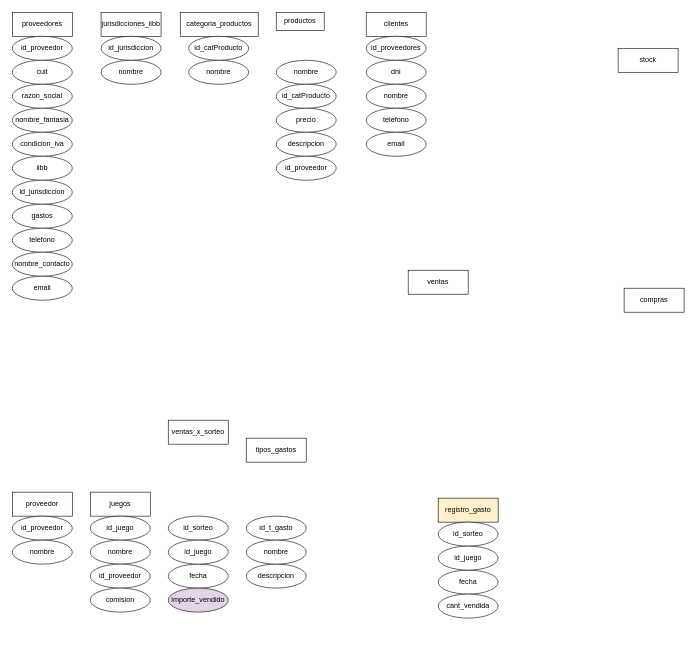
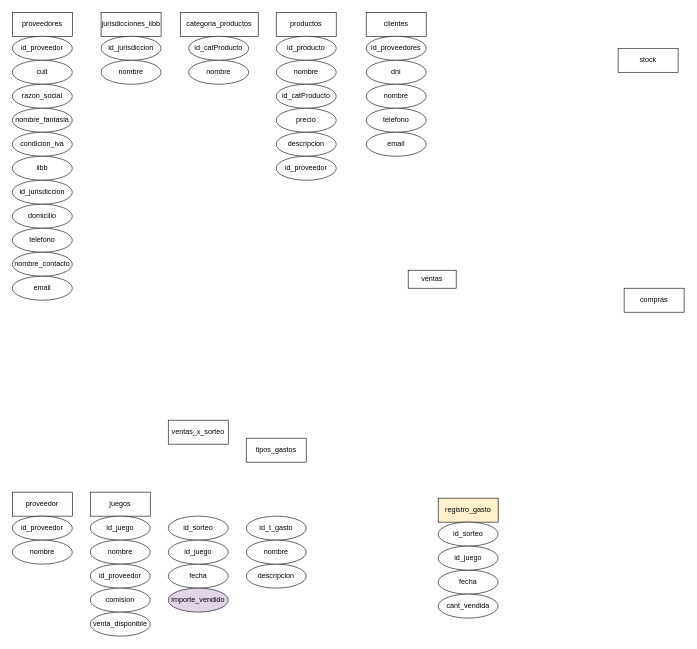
(300, 21) -> (306, 24)
none -> (306, 48)
(42, 216) -> (42, 216)
(438, 282) -> (432, 279)
none -> (120, 624)
